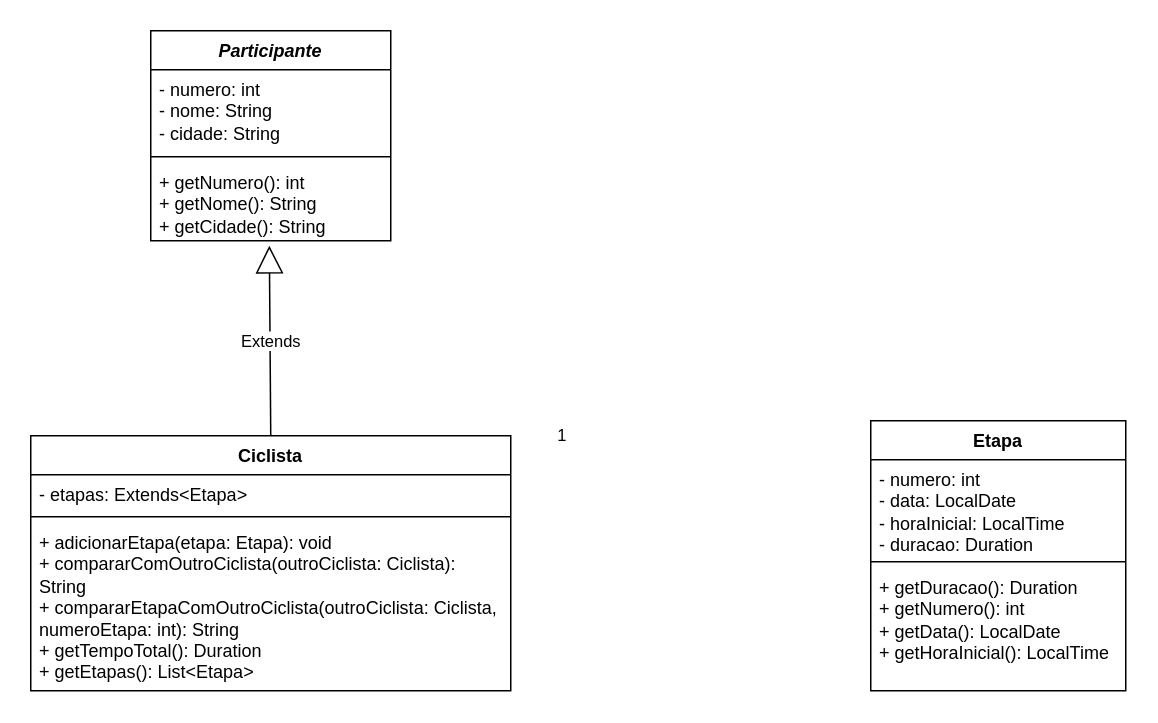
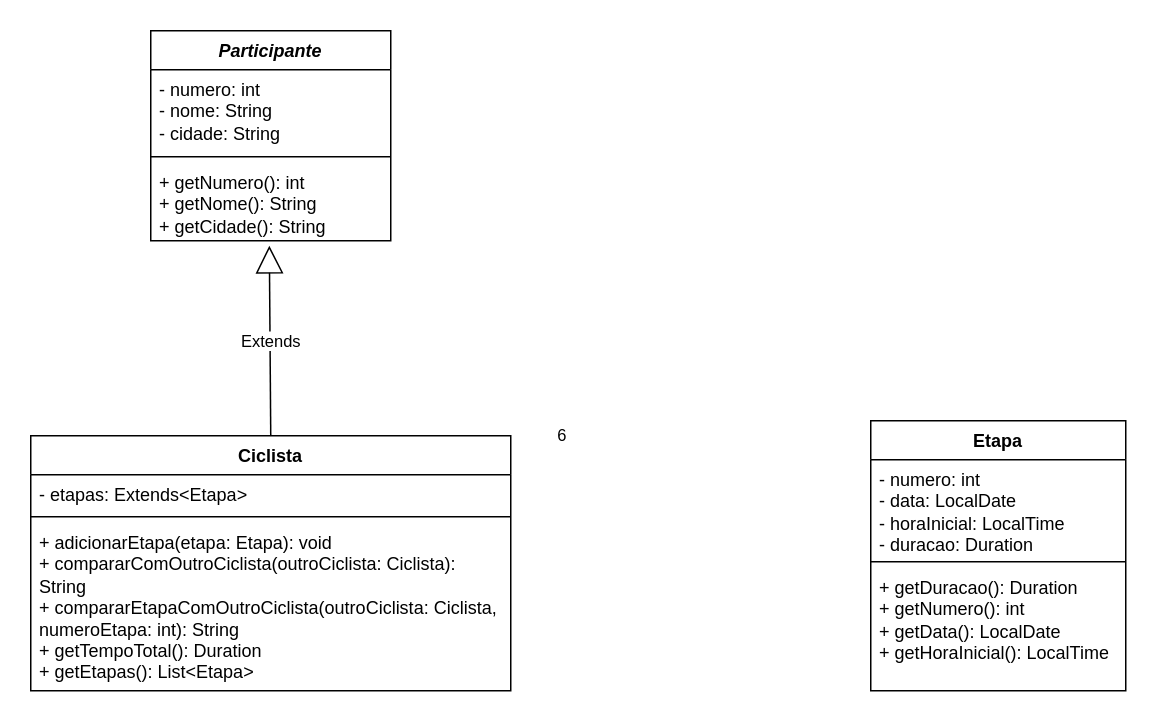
(563, 436) -> (563, 436)
